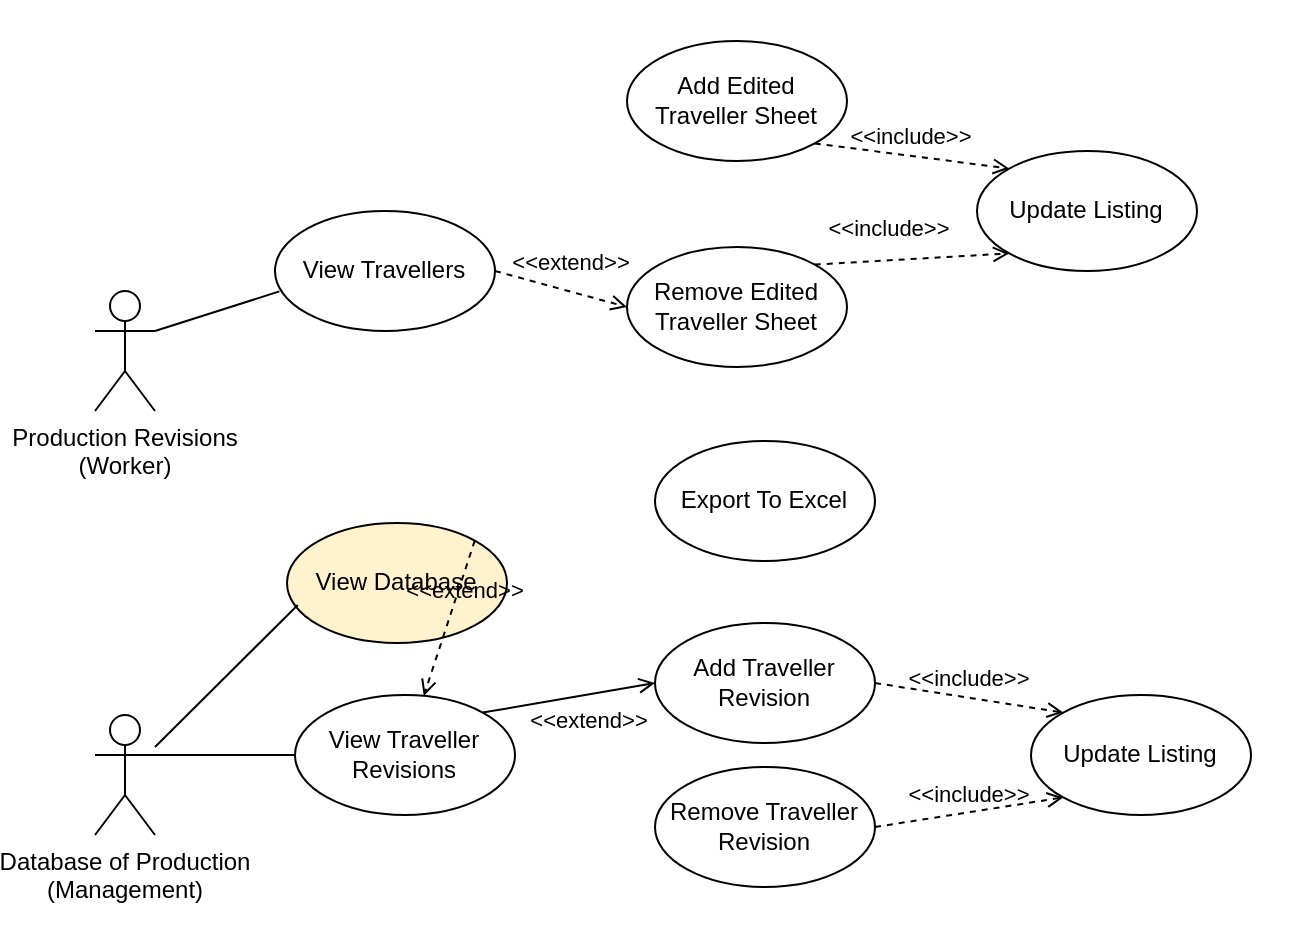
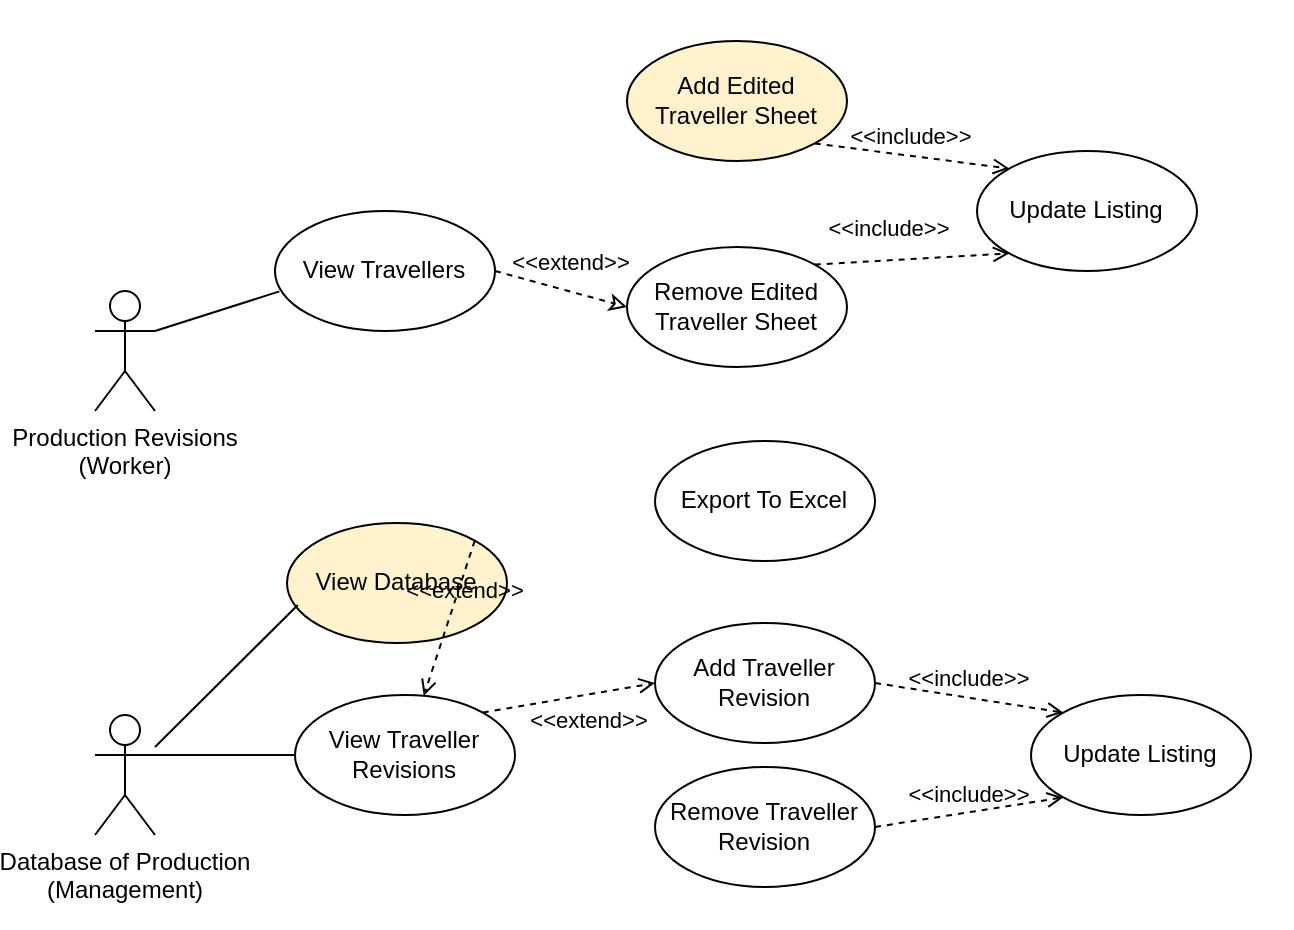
(737, 101) -> (737, 101)
(614, 303) -> (613, 303)
(567, 698) -> (567, 698)
